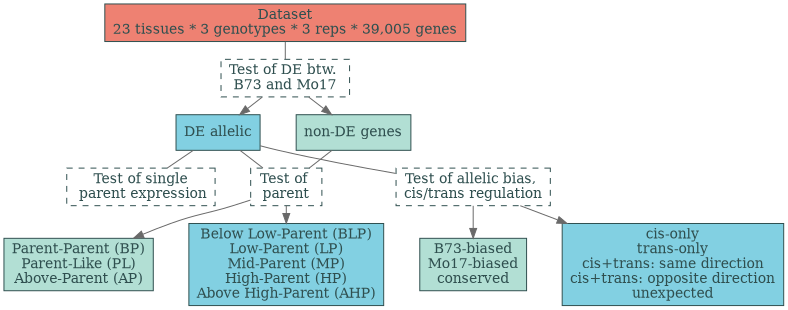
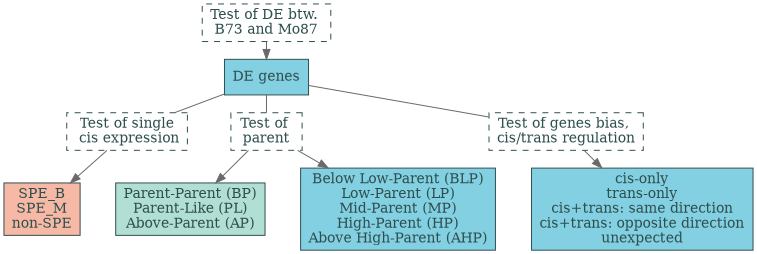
(285, 23) -> none
(285, 78) -> (267, 23)
(218, 133) -> (267, 77)
(354, 133) -> none
(141, 187) -> (127, 132)
(473, 187) -> (566, 132)
none -> (42, 209)
(473, 265) -> none
